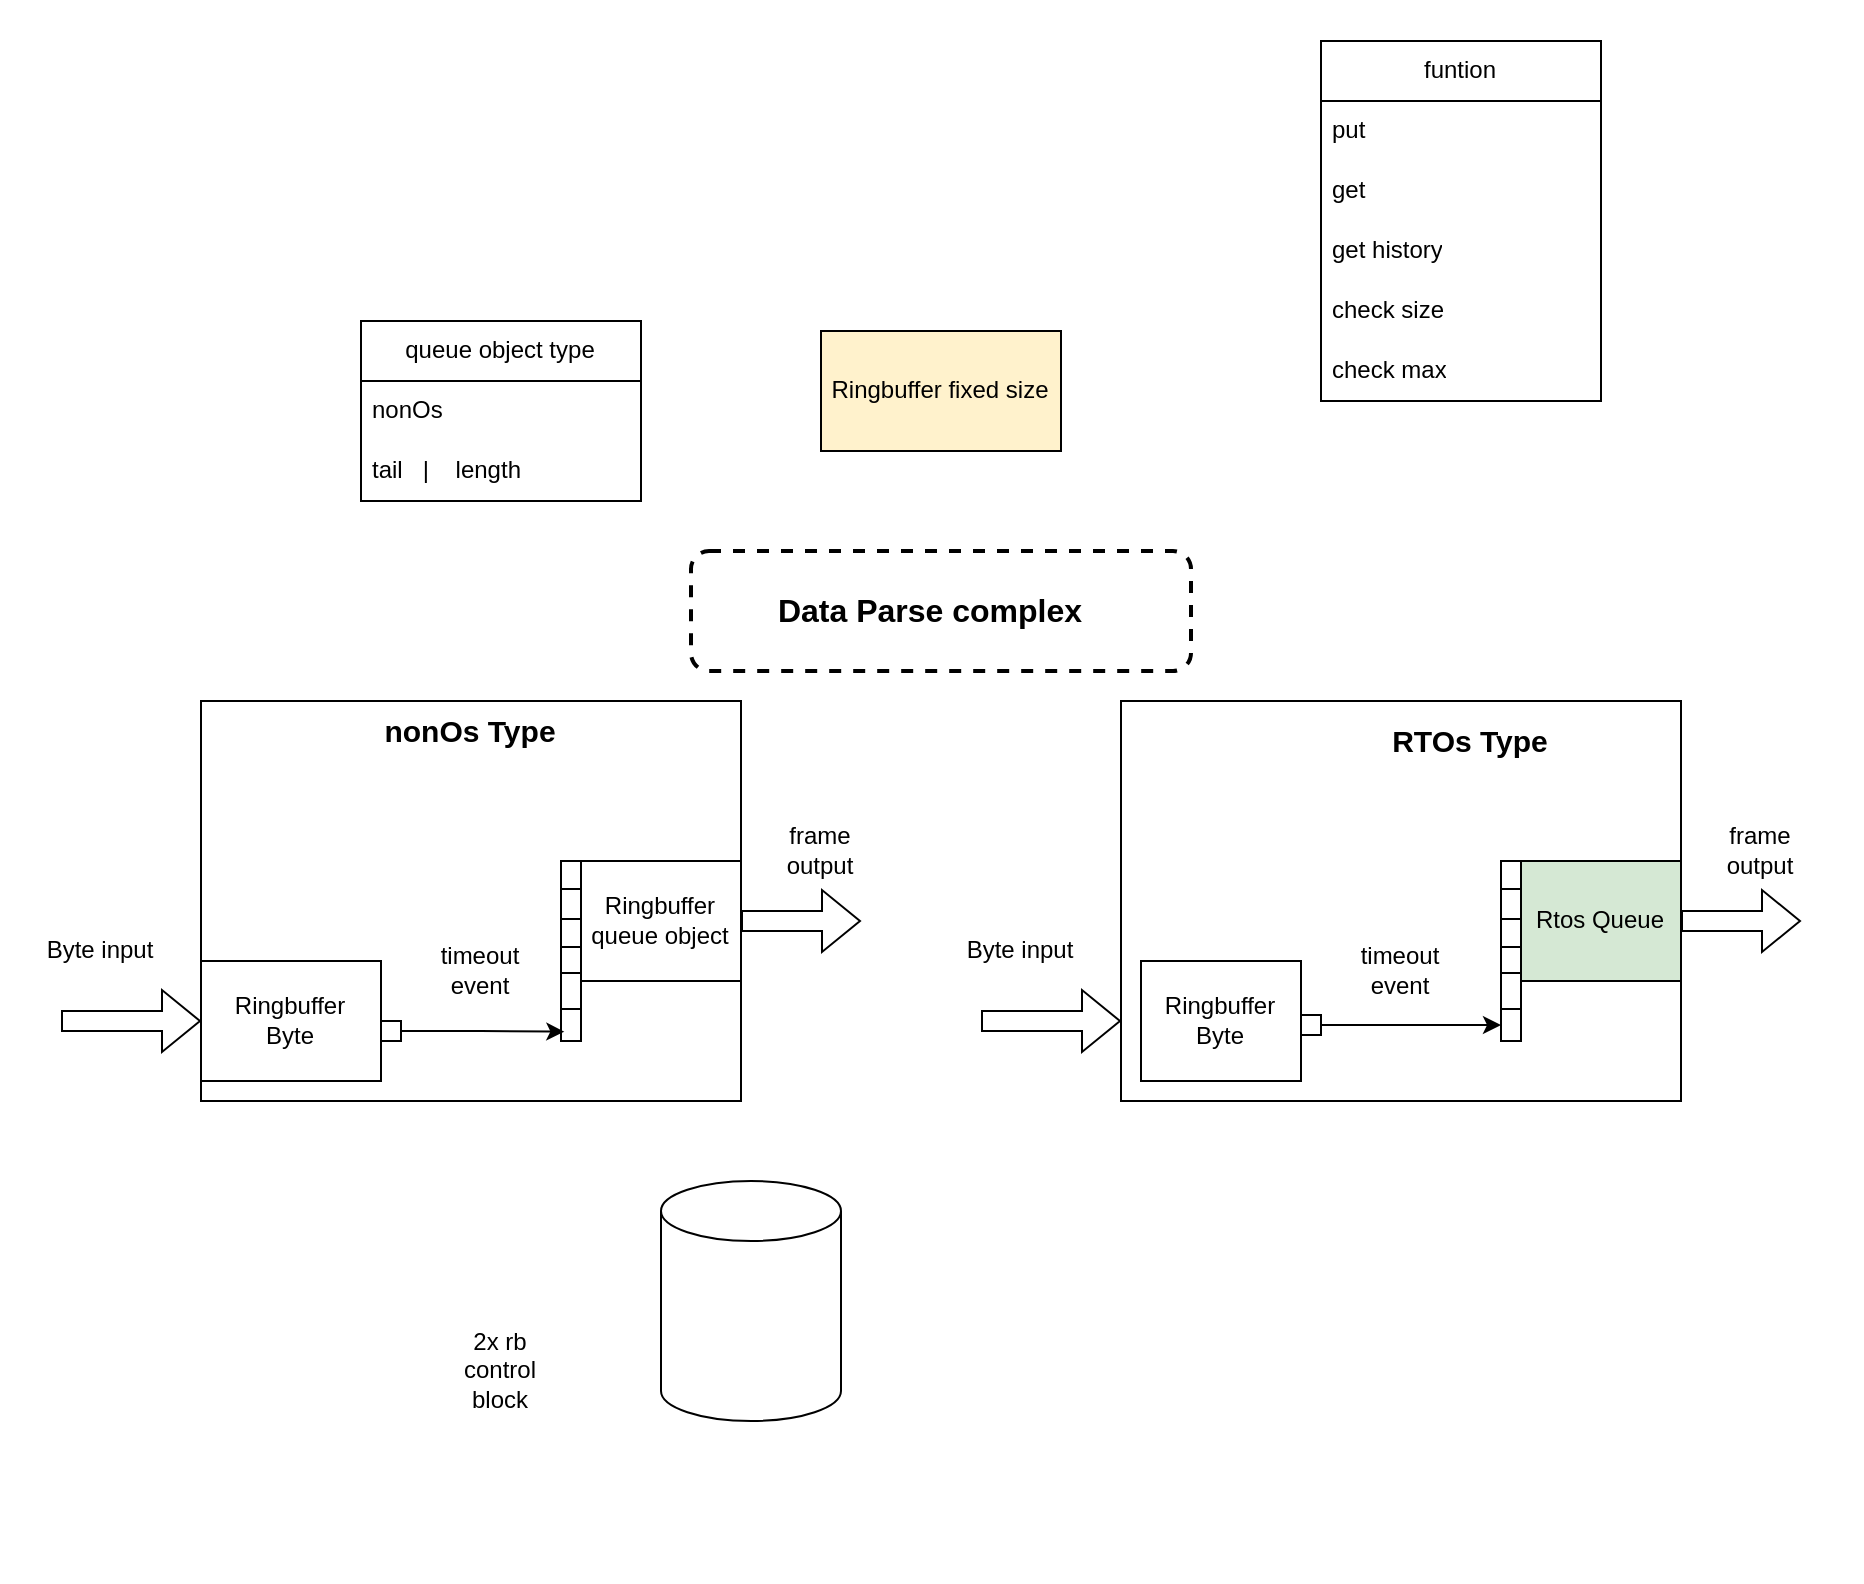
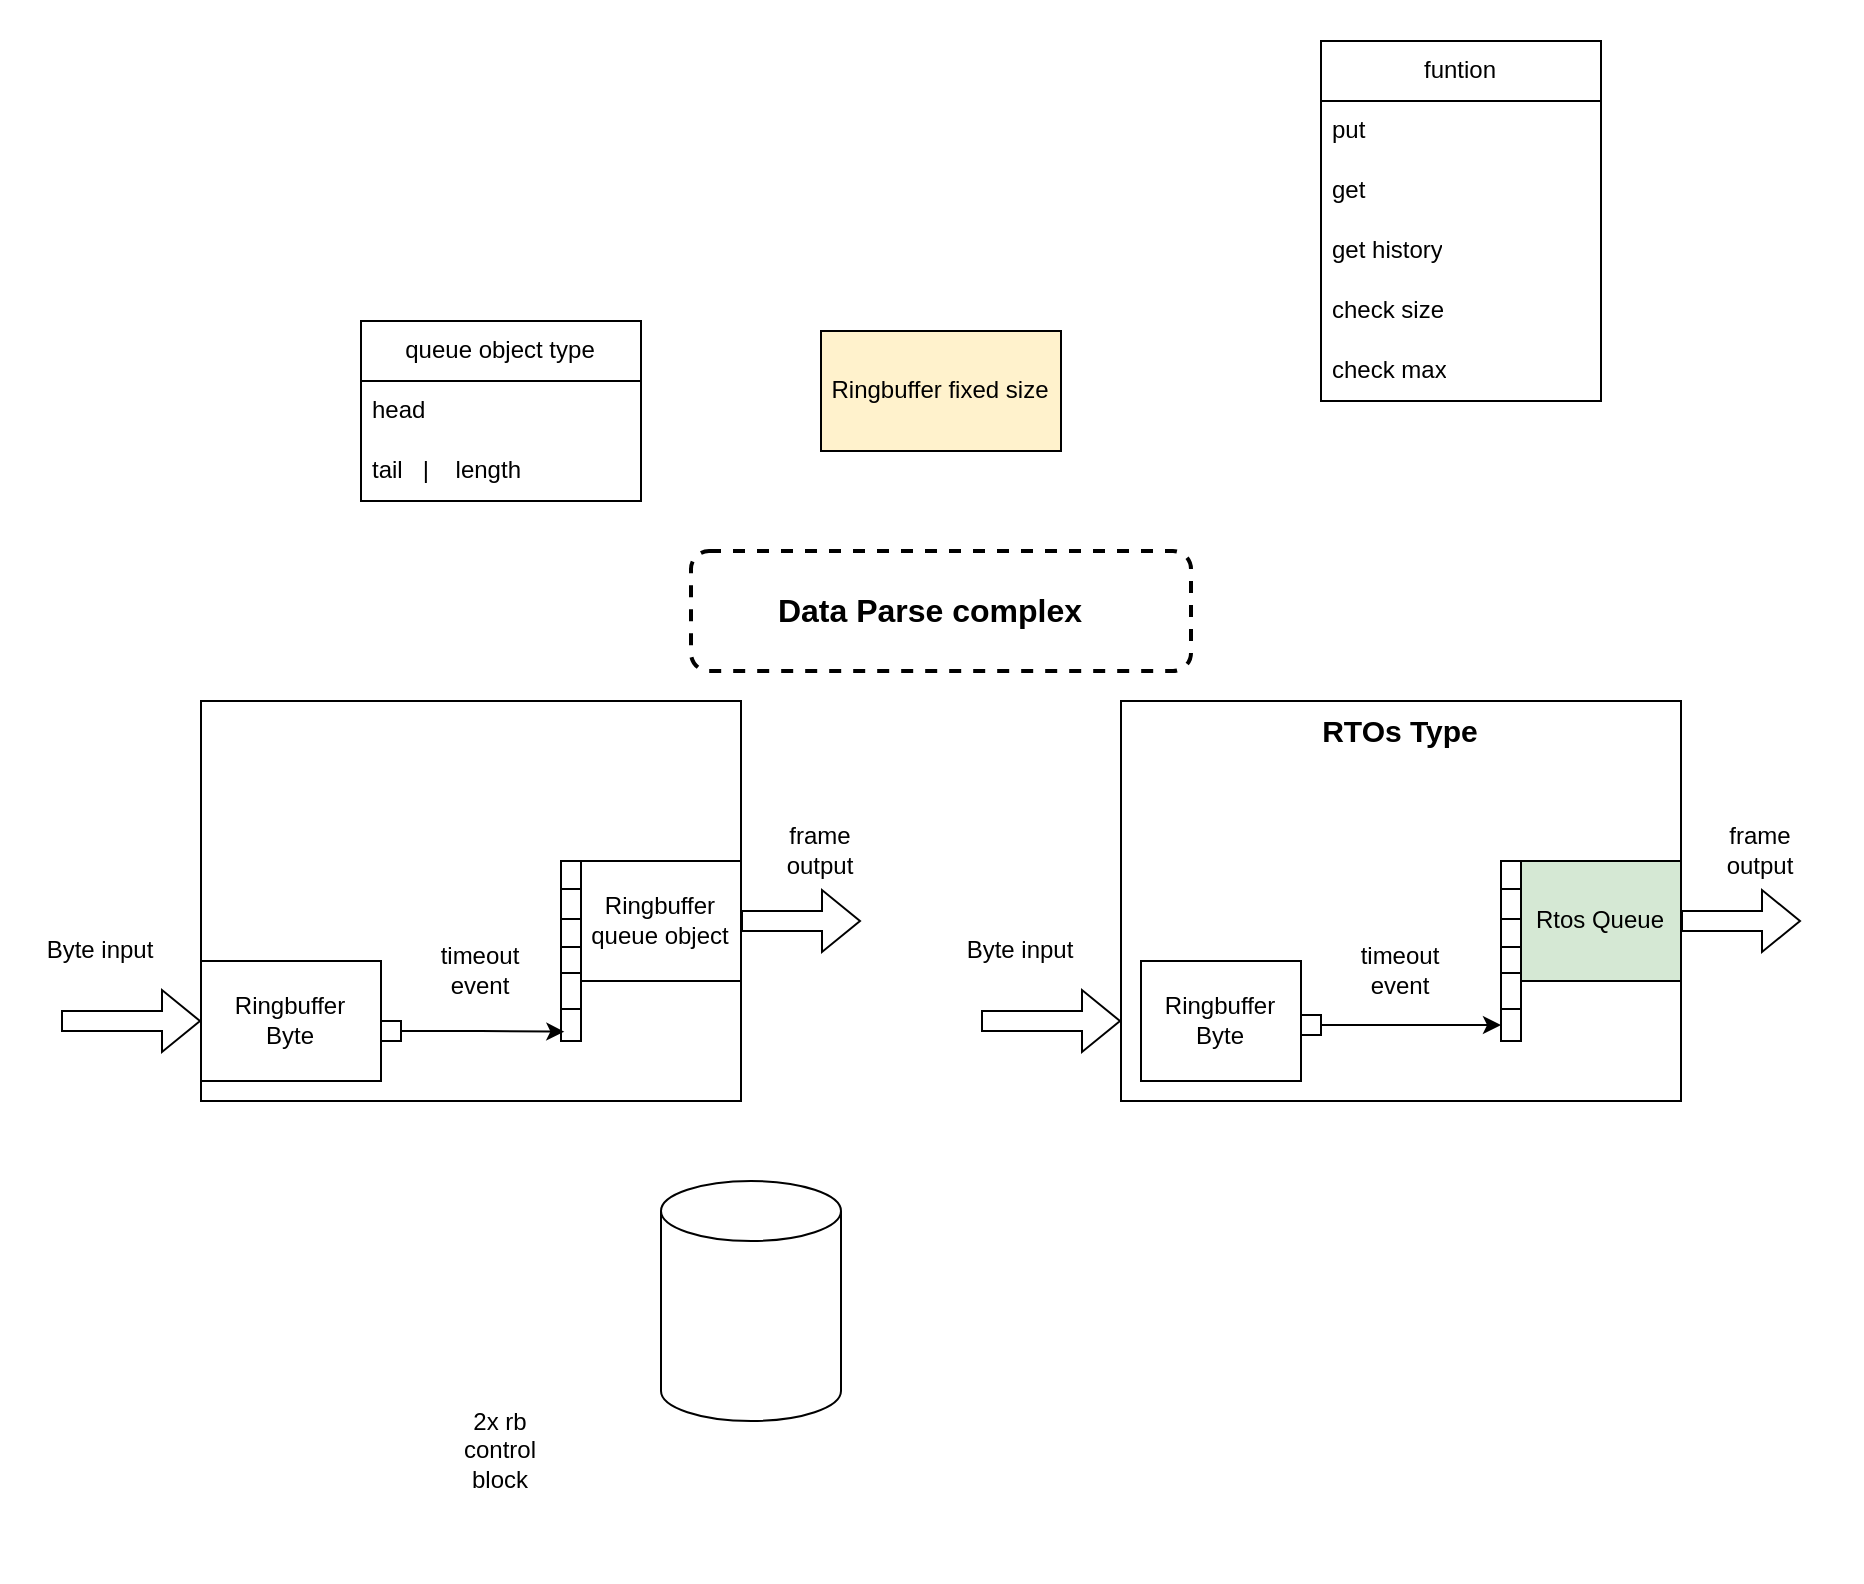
(407, 411) -> (400, 411)
(471, 731) -> none
(1471, 741) -> (1401, 731)
(501, 1371) -> (501, 1451)
